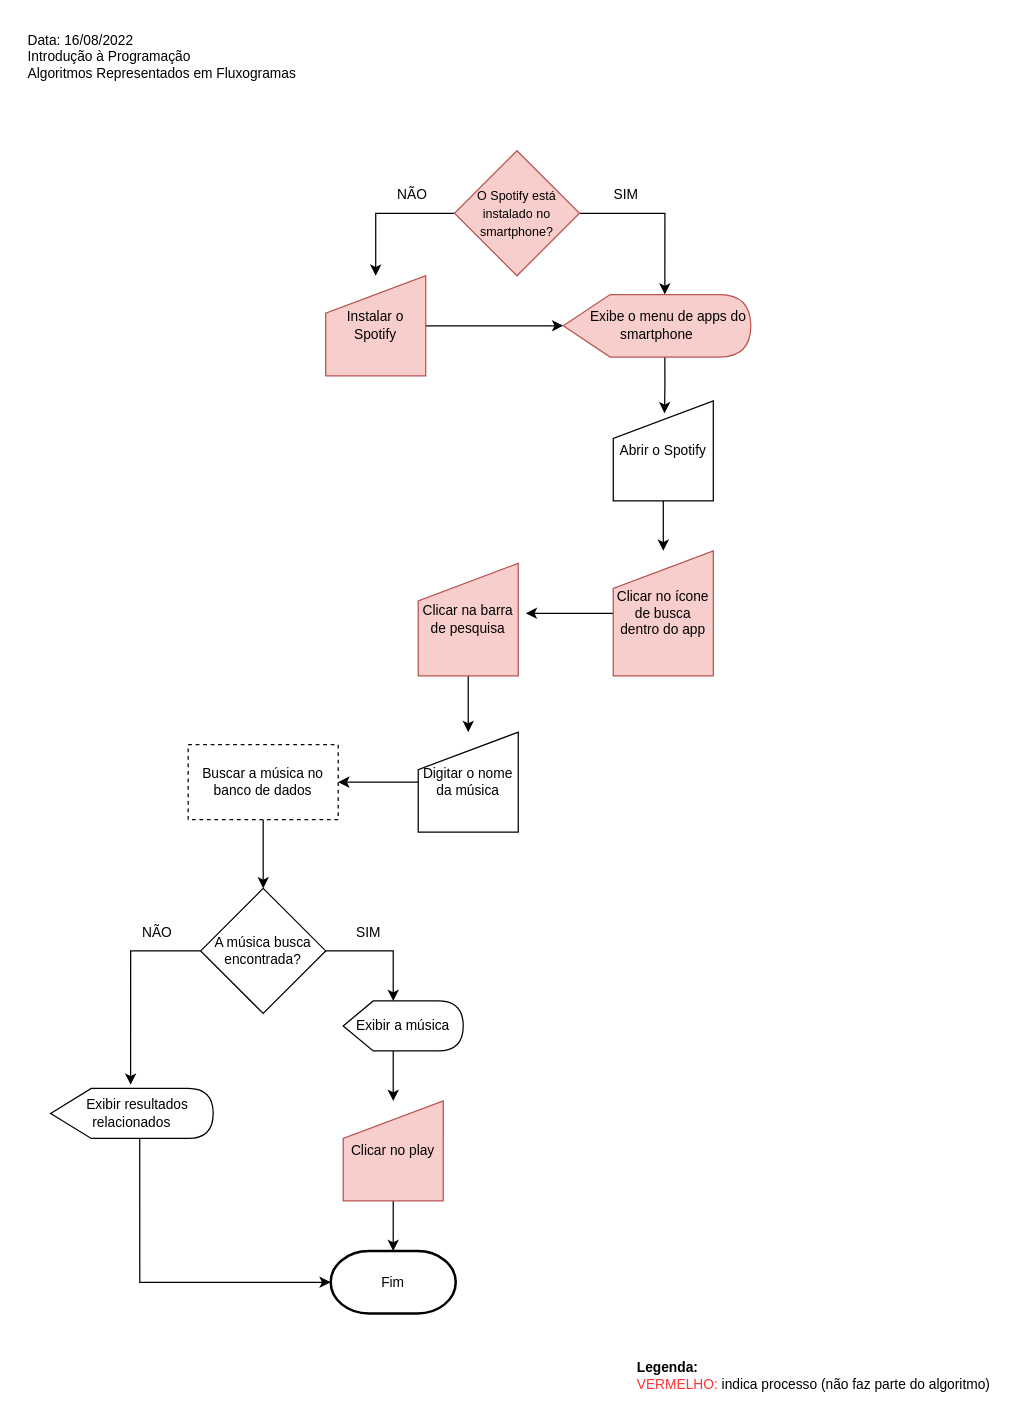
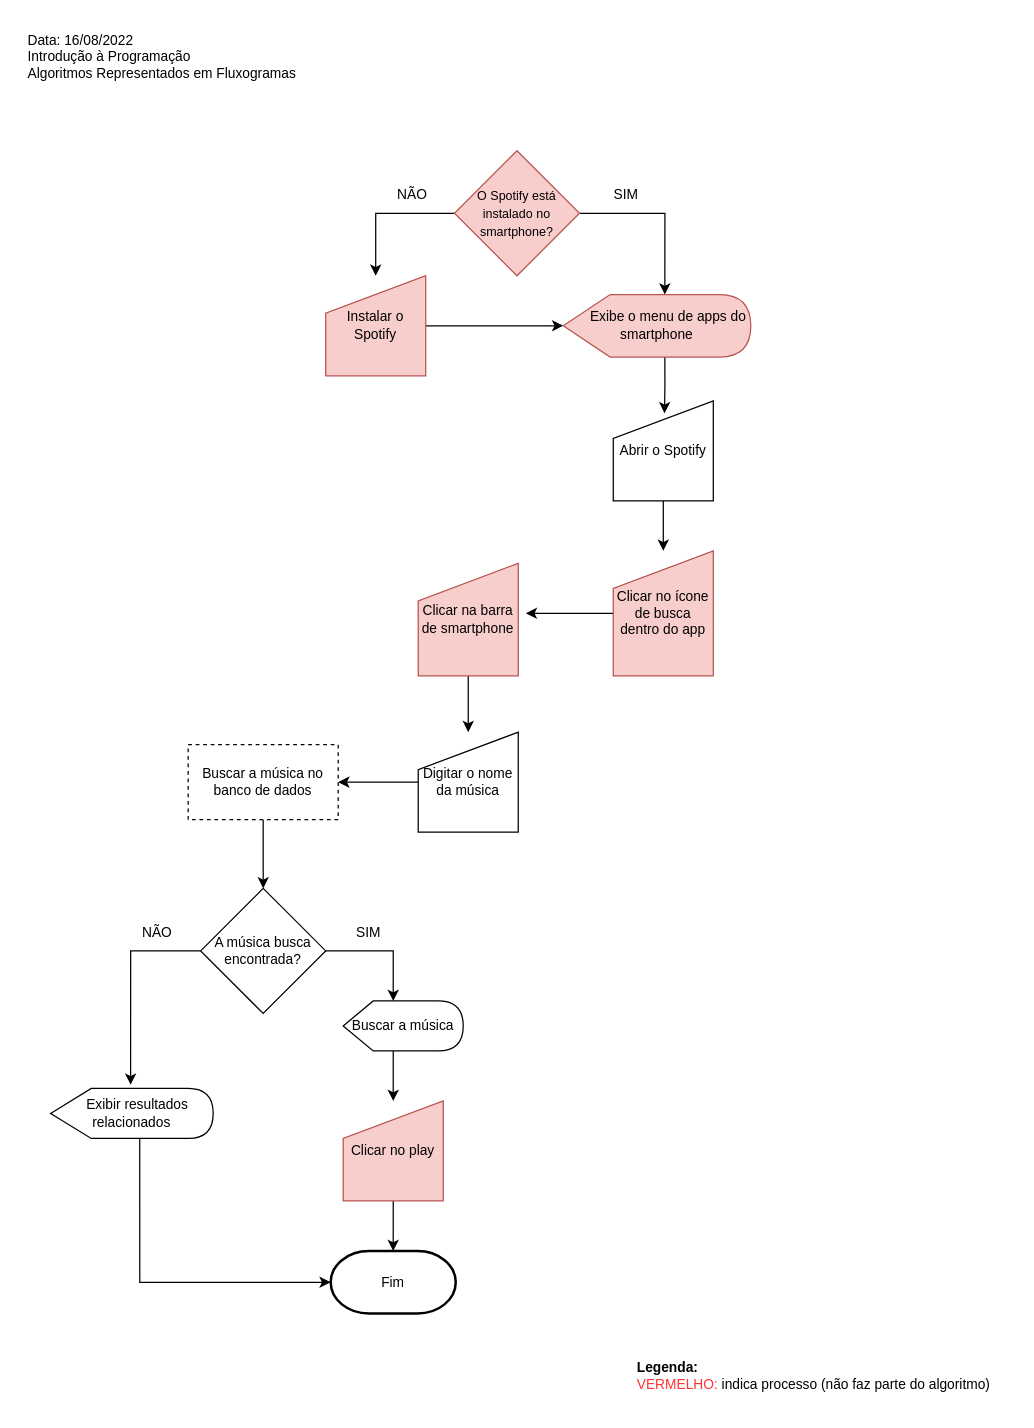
(468, 619) -> (468, 619)
(403, 1026) -> (403, 1026)
